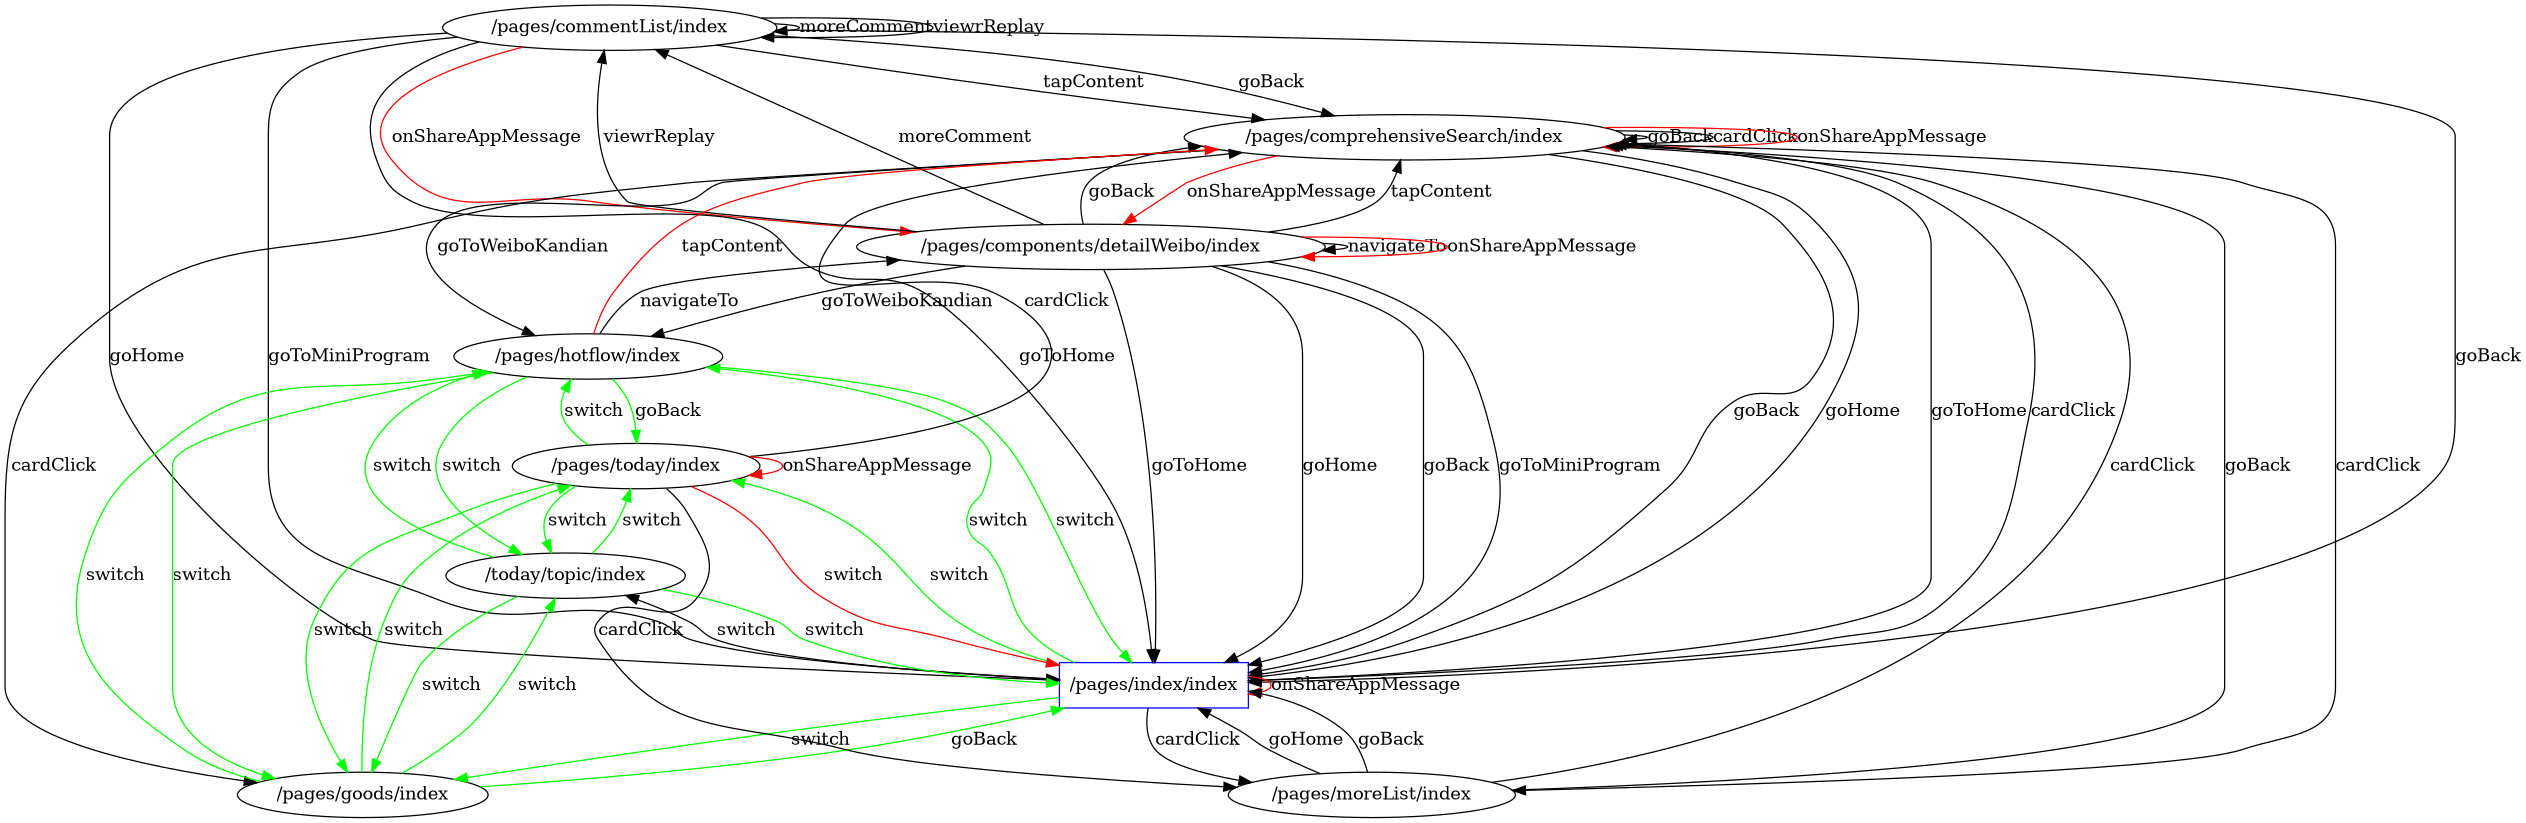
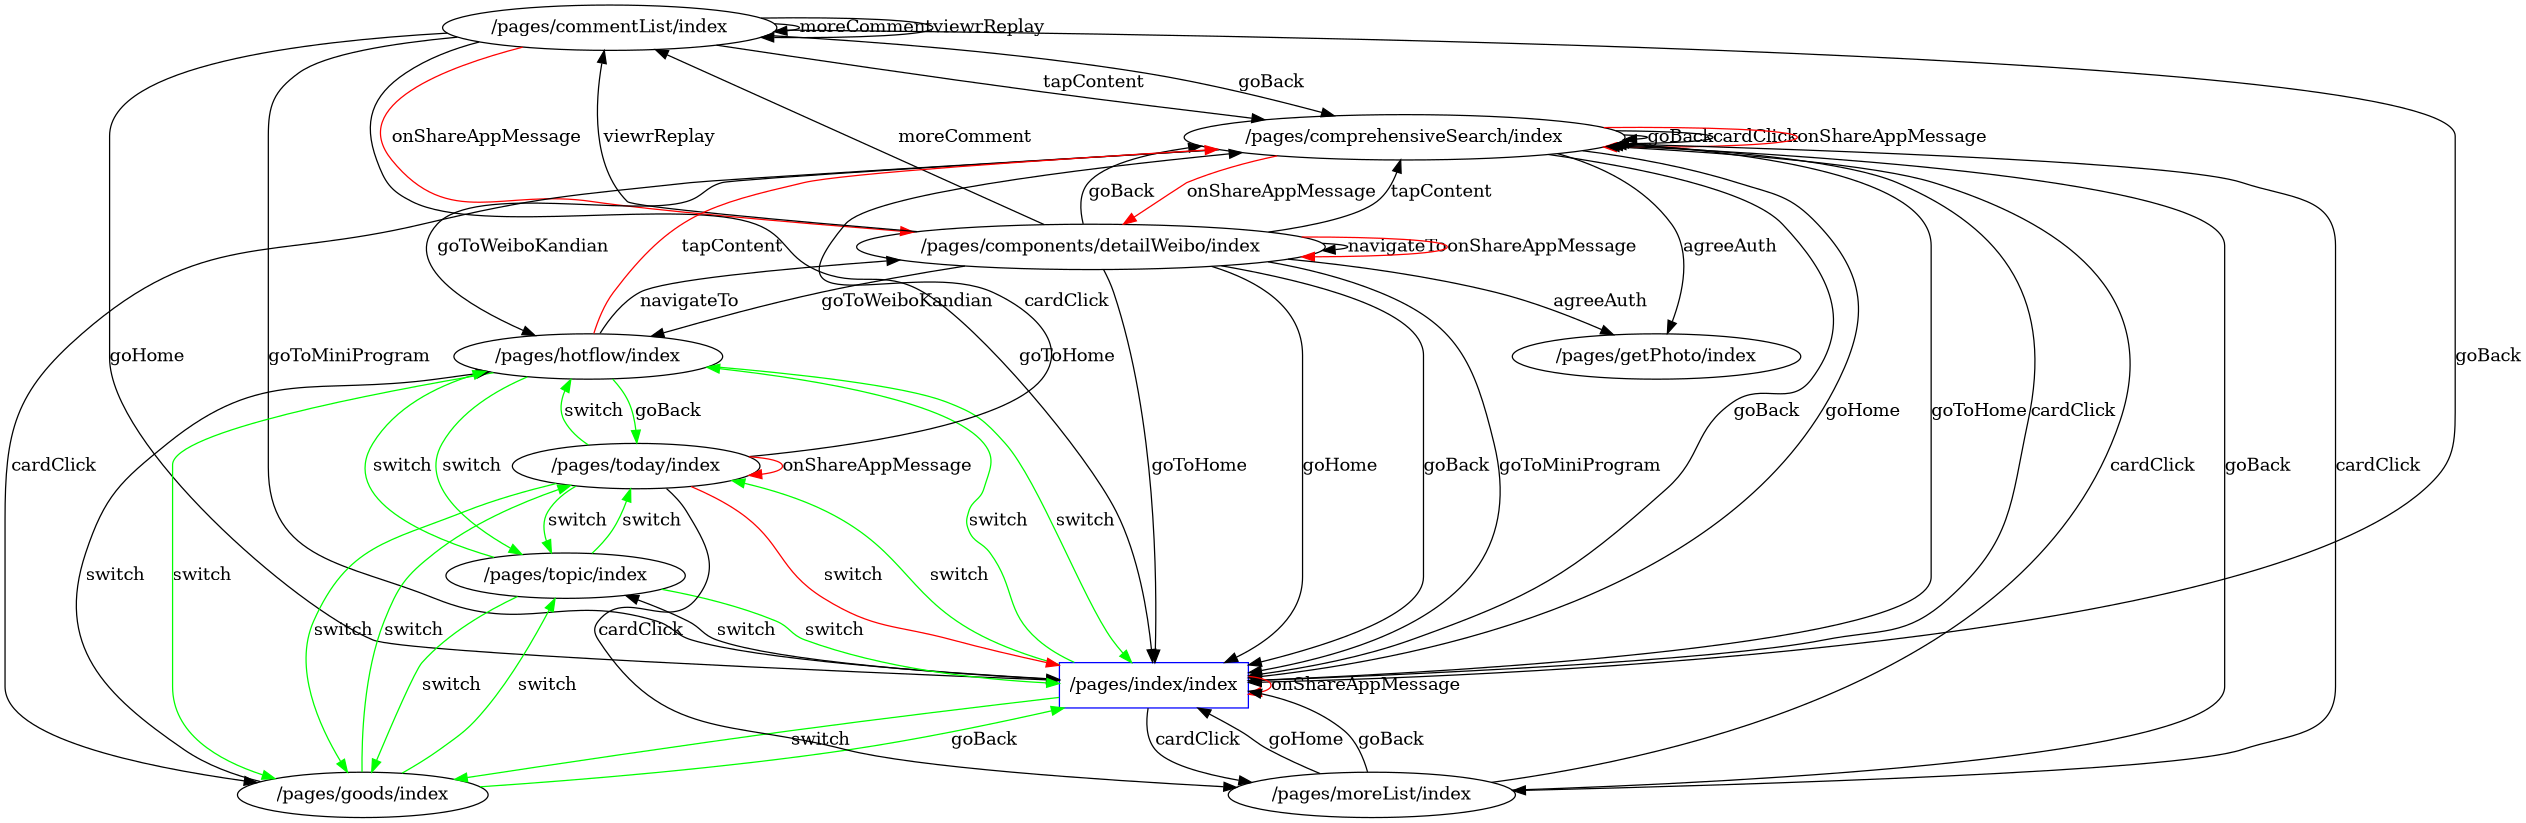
none -> (1657, 357)
(116, 491) -> (116, 491)
(566, 576) -> (566, 576)
